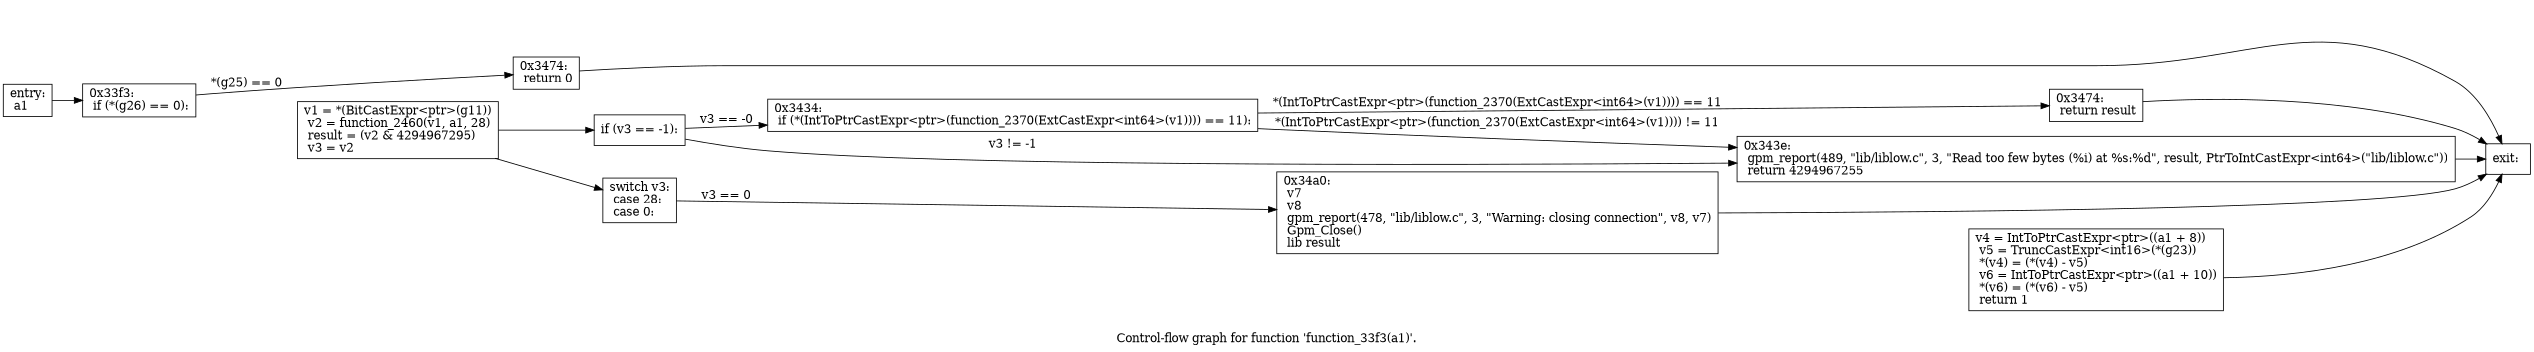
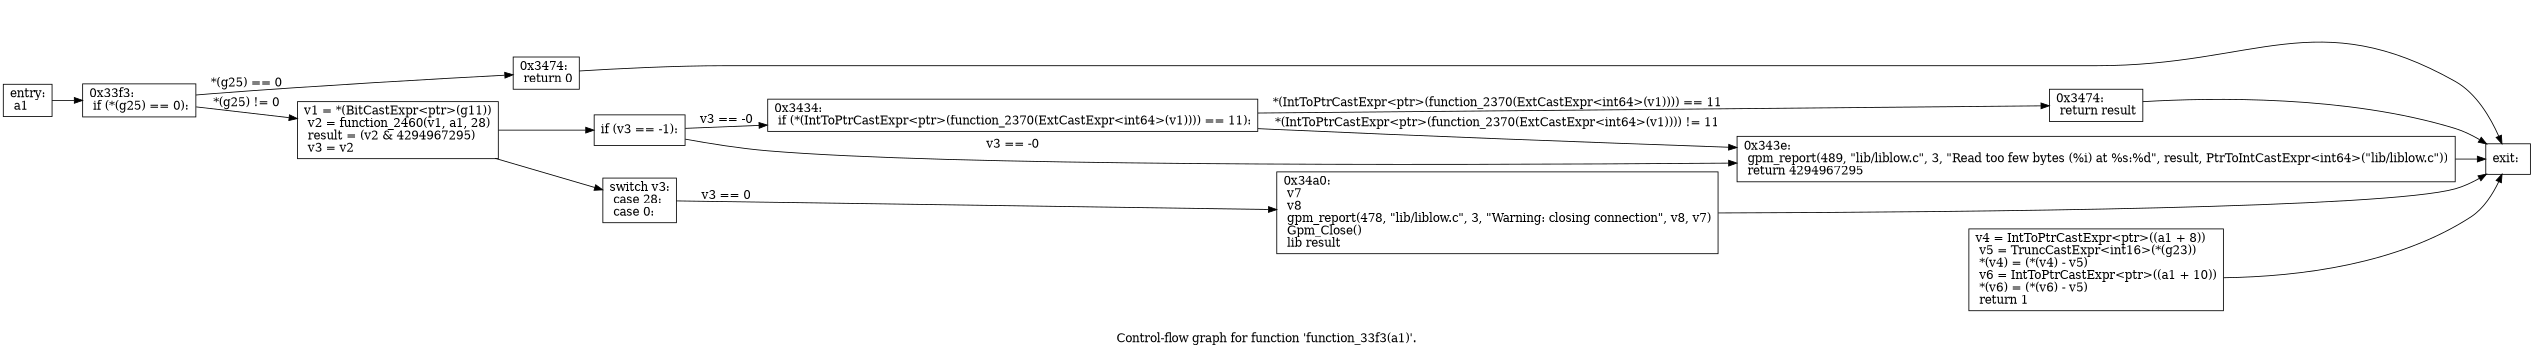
(139, 106) -> (139, 106)
none -> (243, 112)
(1013, 145) -> (1013, 145)
(1804, 171) -> (1804, 171)
